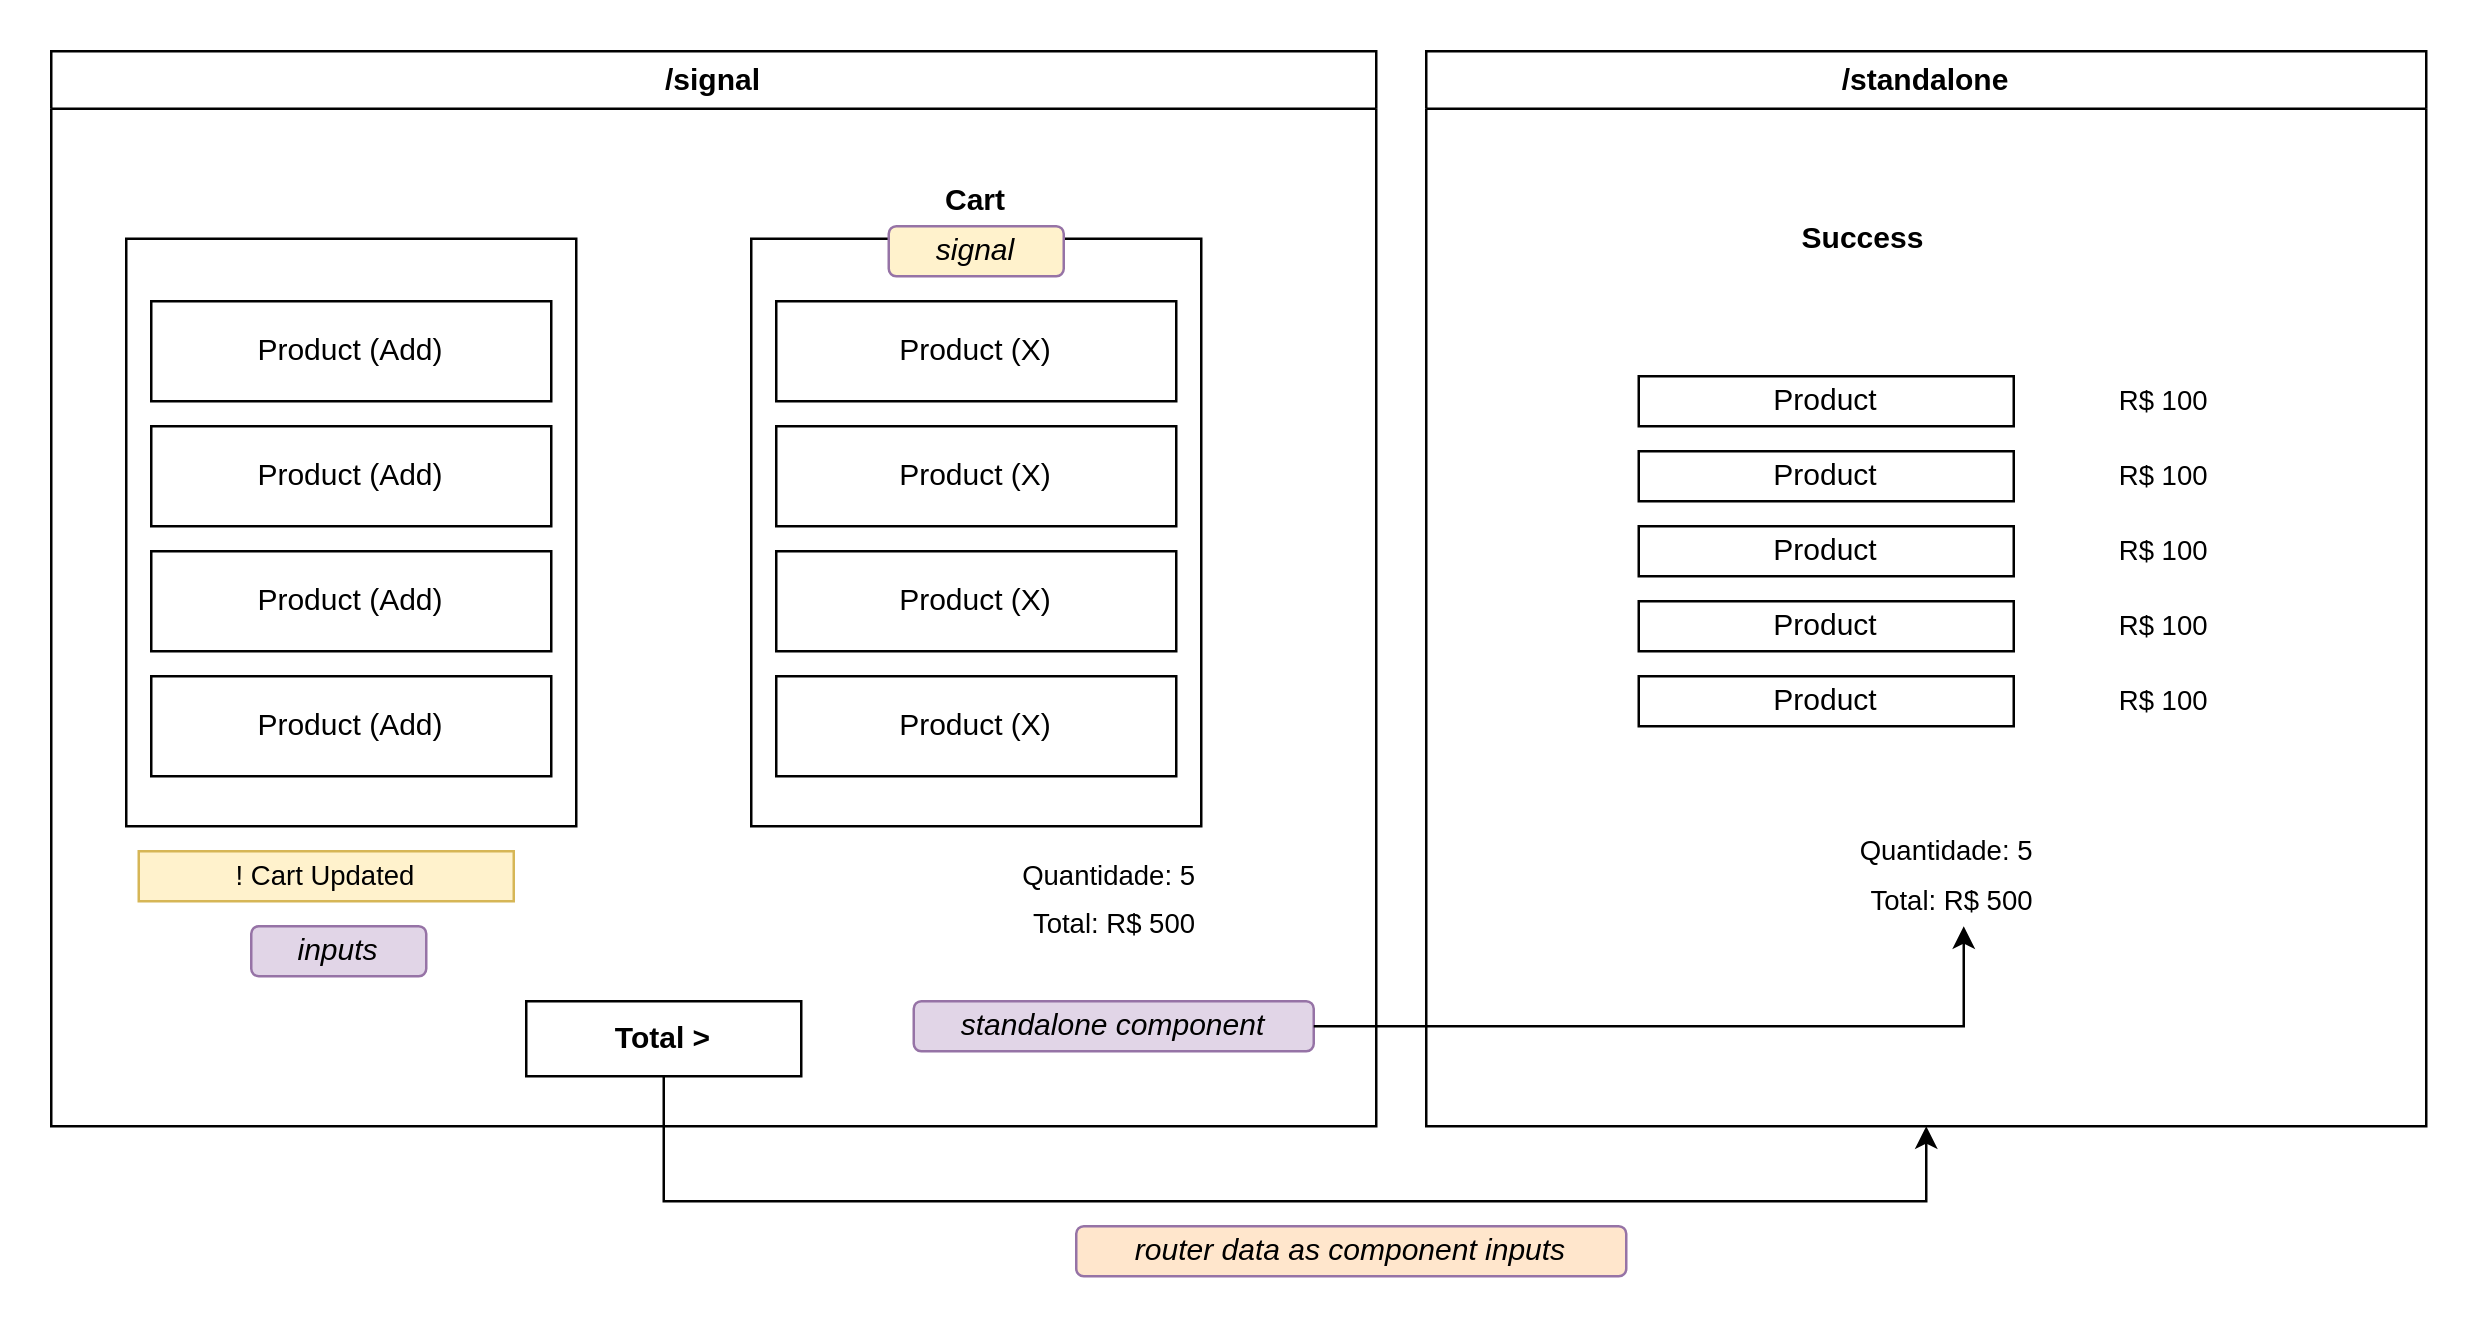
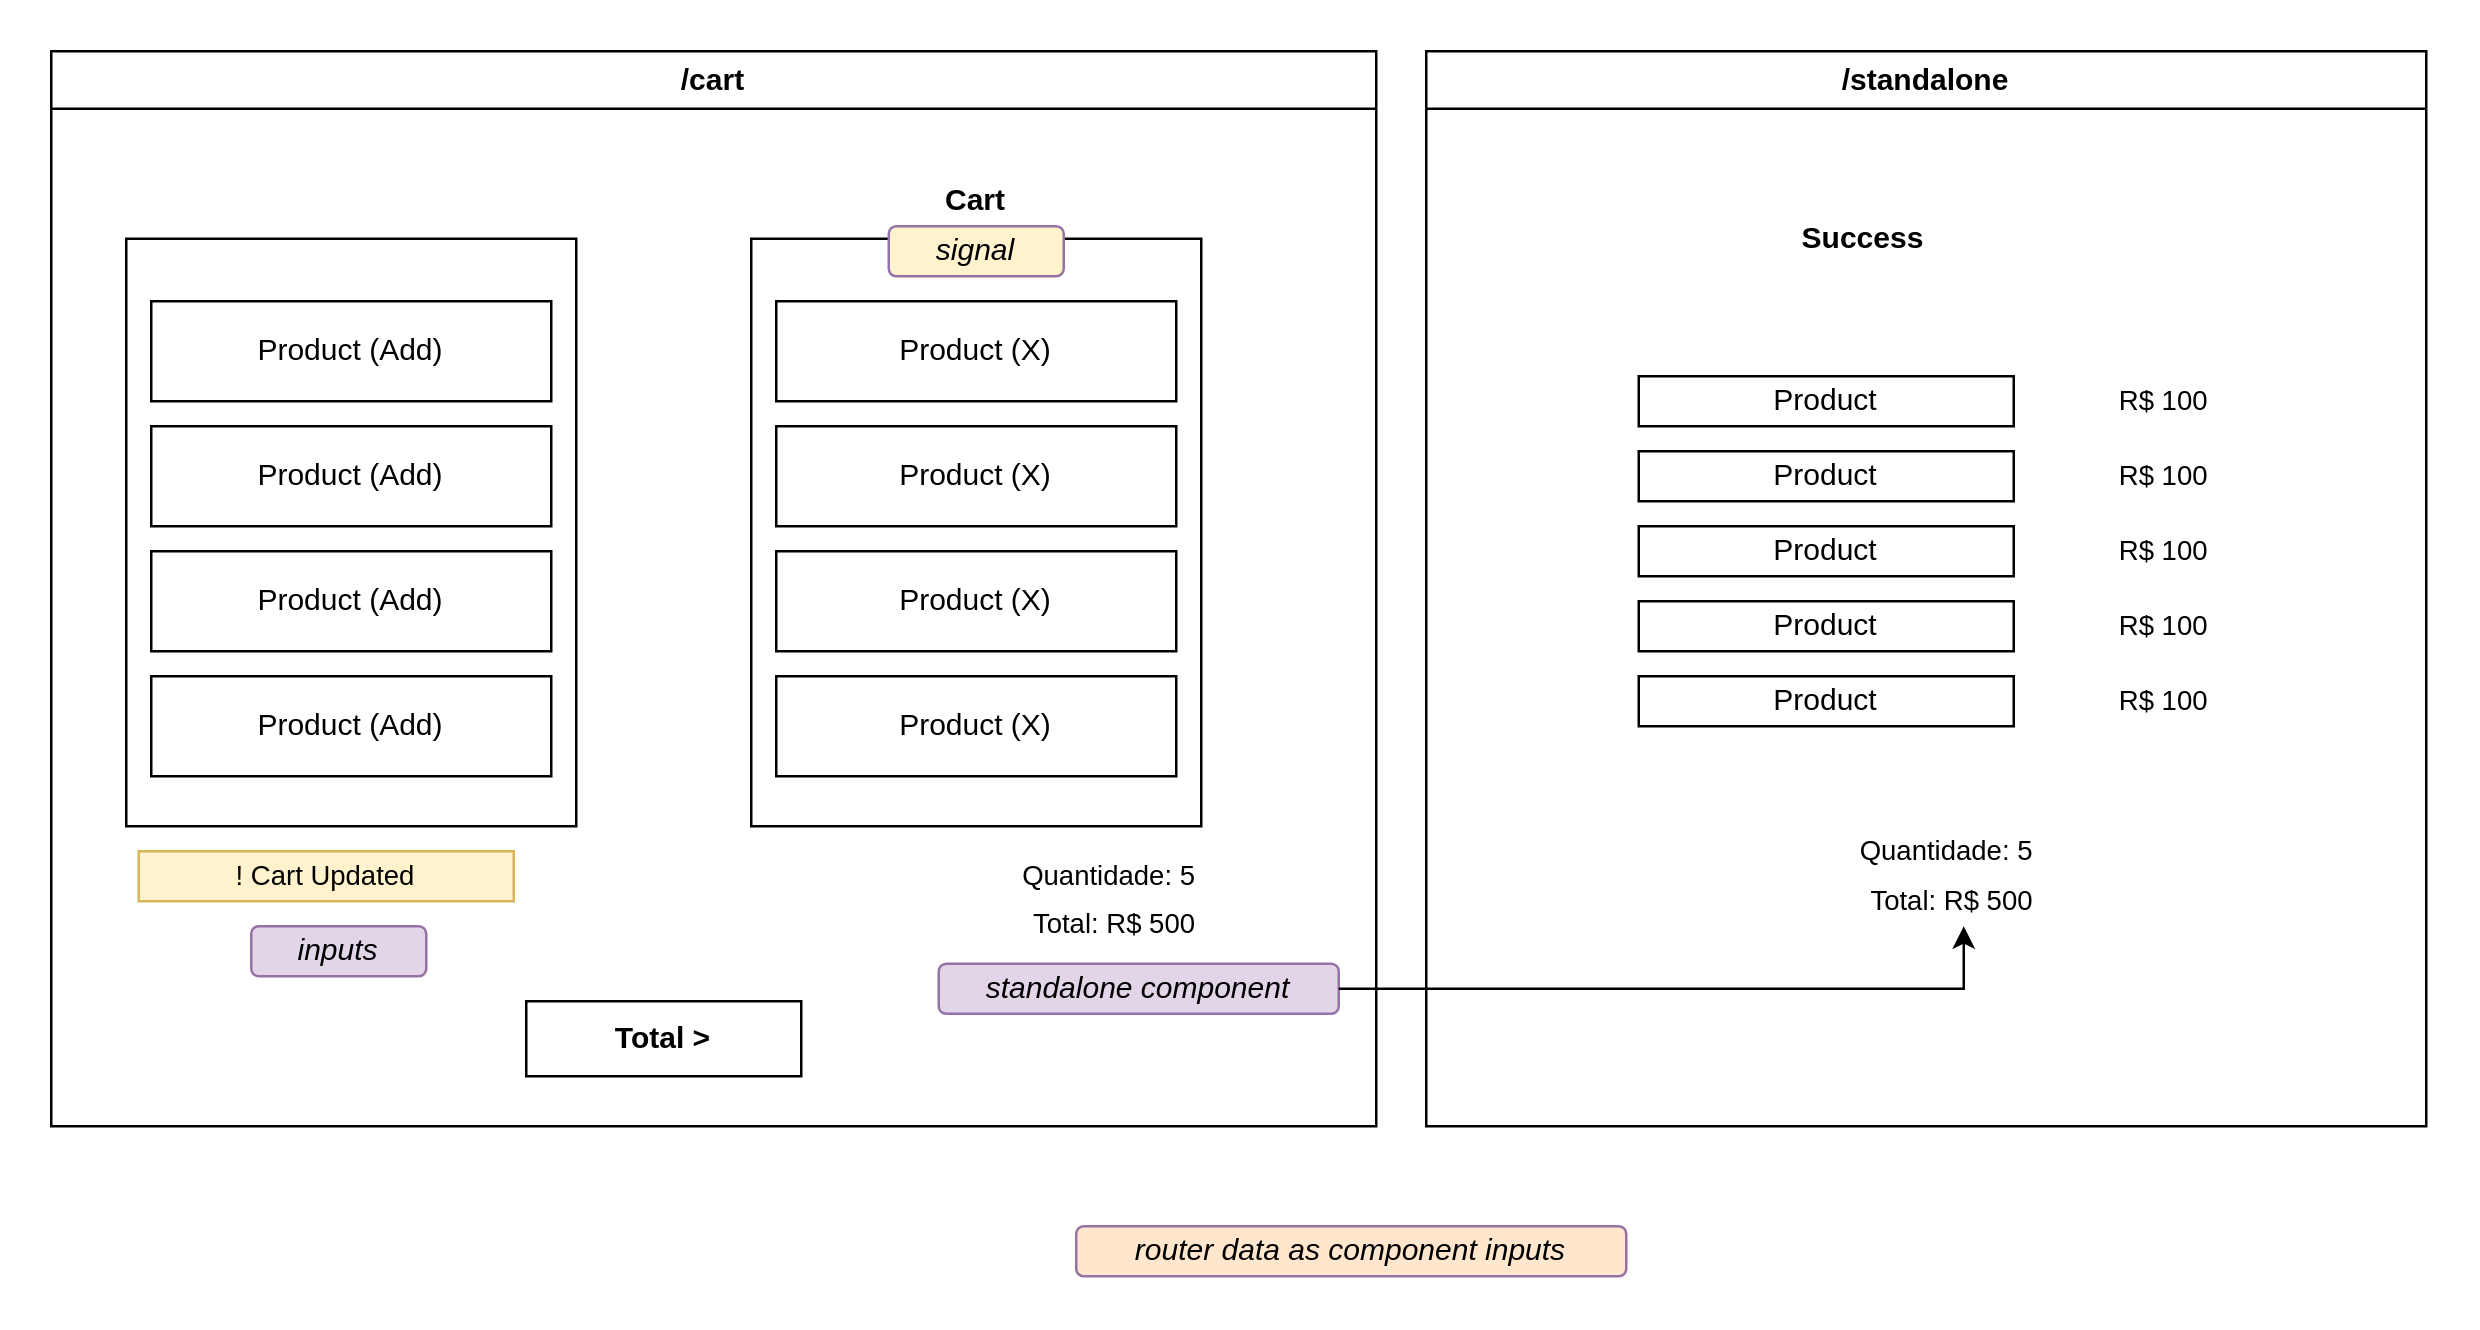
(714, 81) -> (714, 81)
(1114, 1026) -> (1139, 989)
(1289, 1201) -> none
